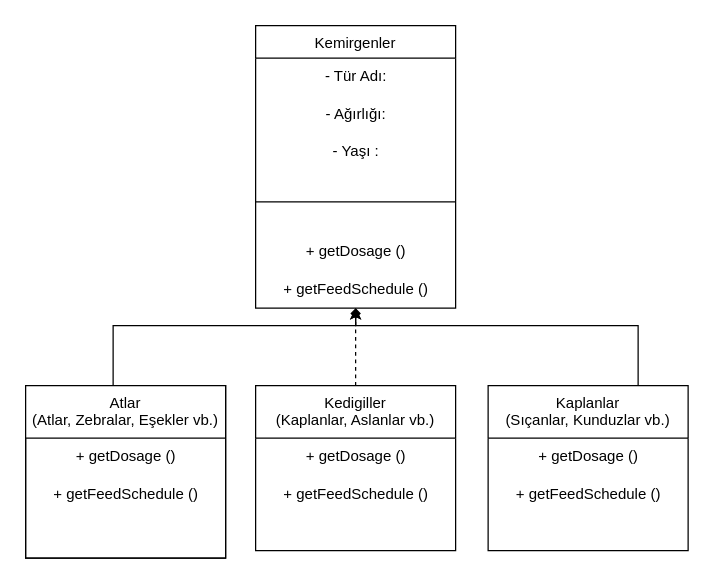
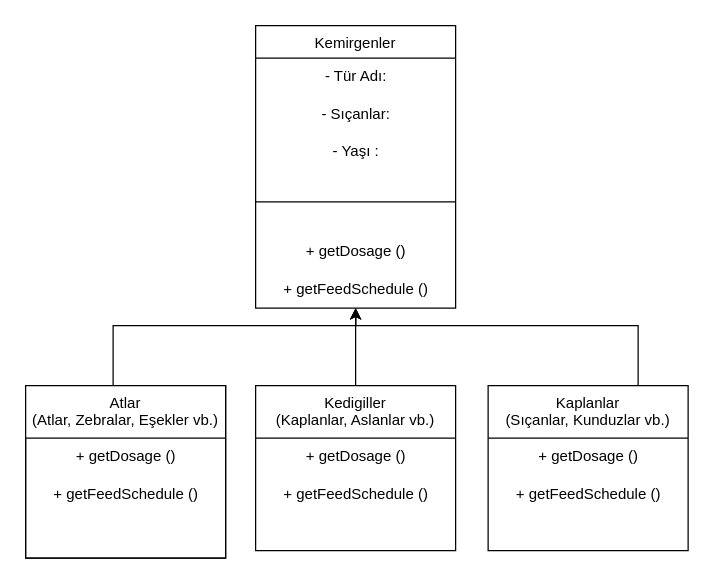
(356, 114) -> (356, 114)
(357, 326) -> (357, 326)
(356, 355) -> (356, 355)
